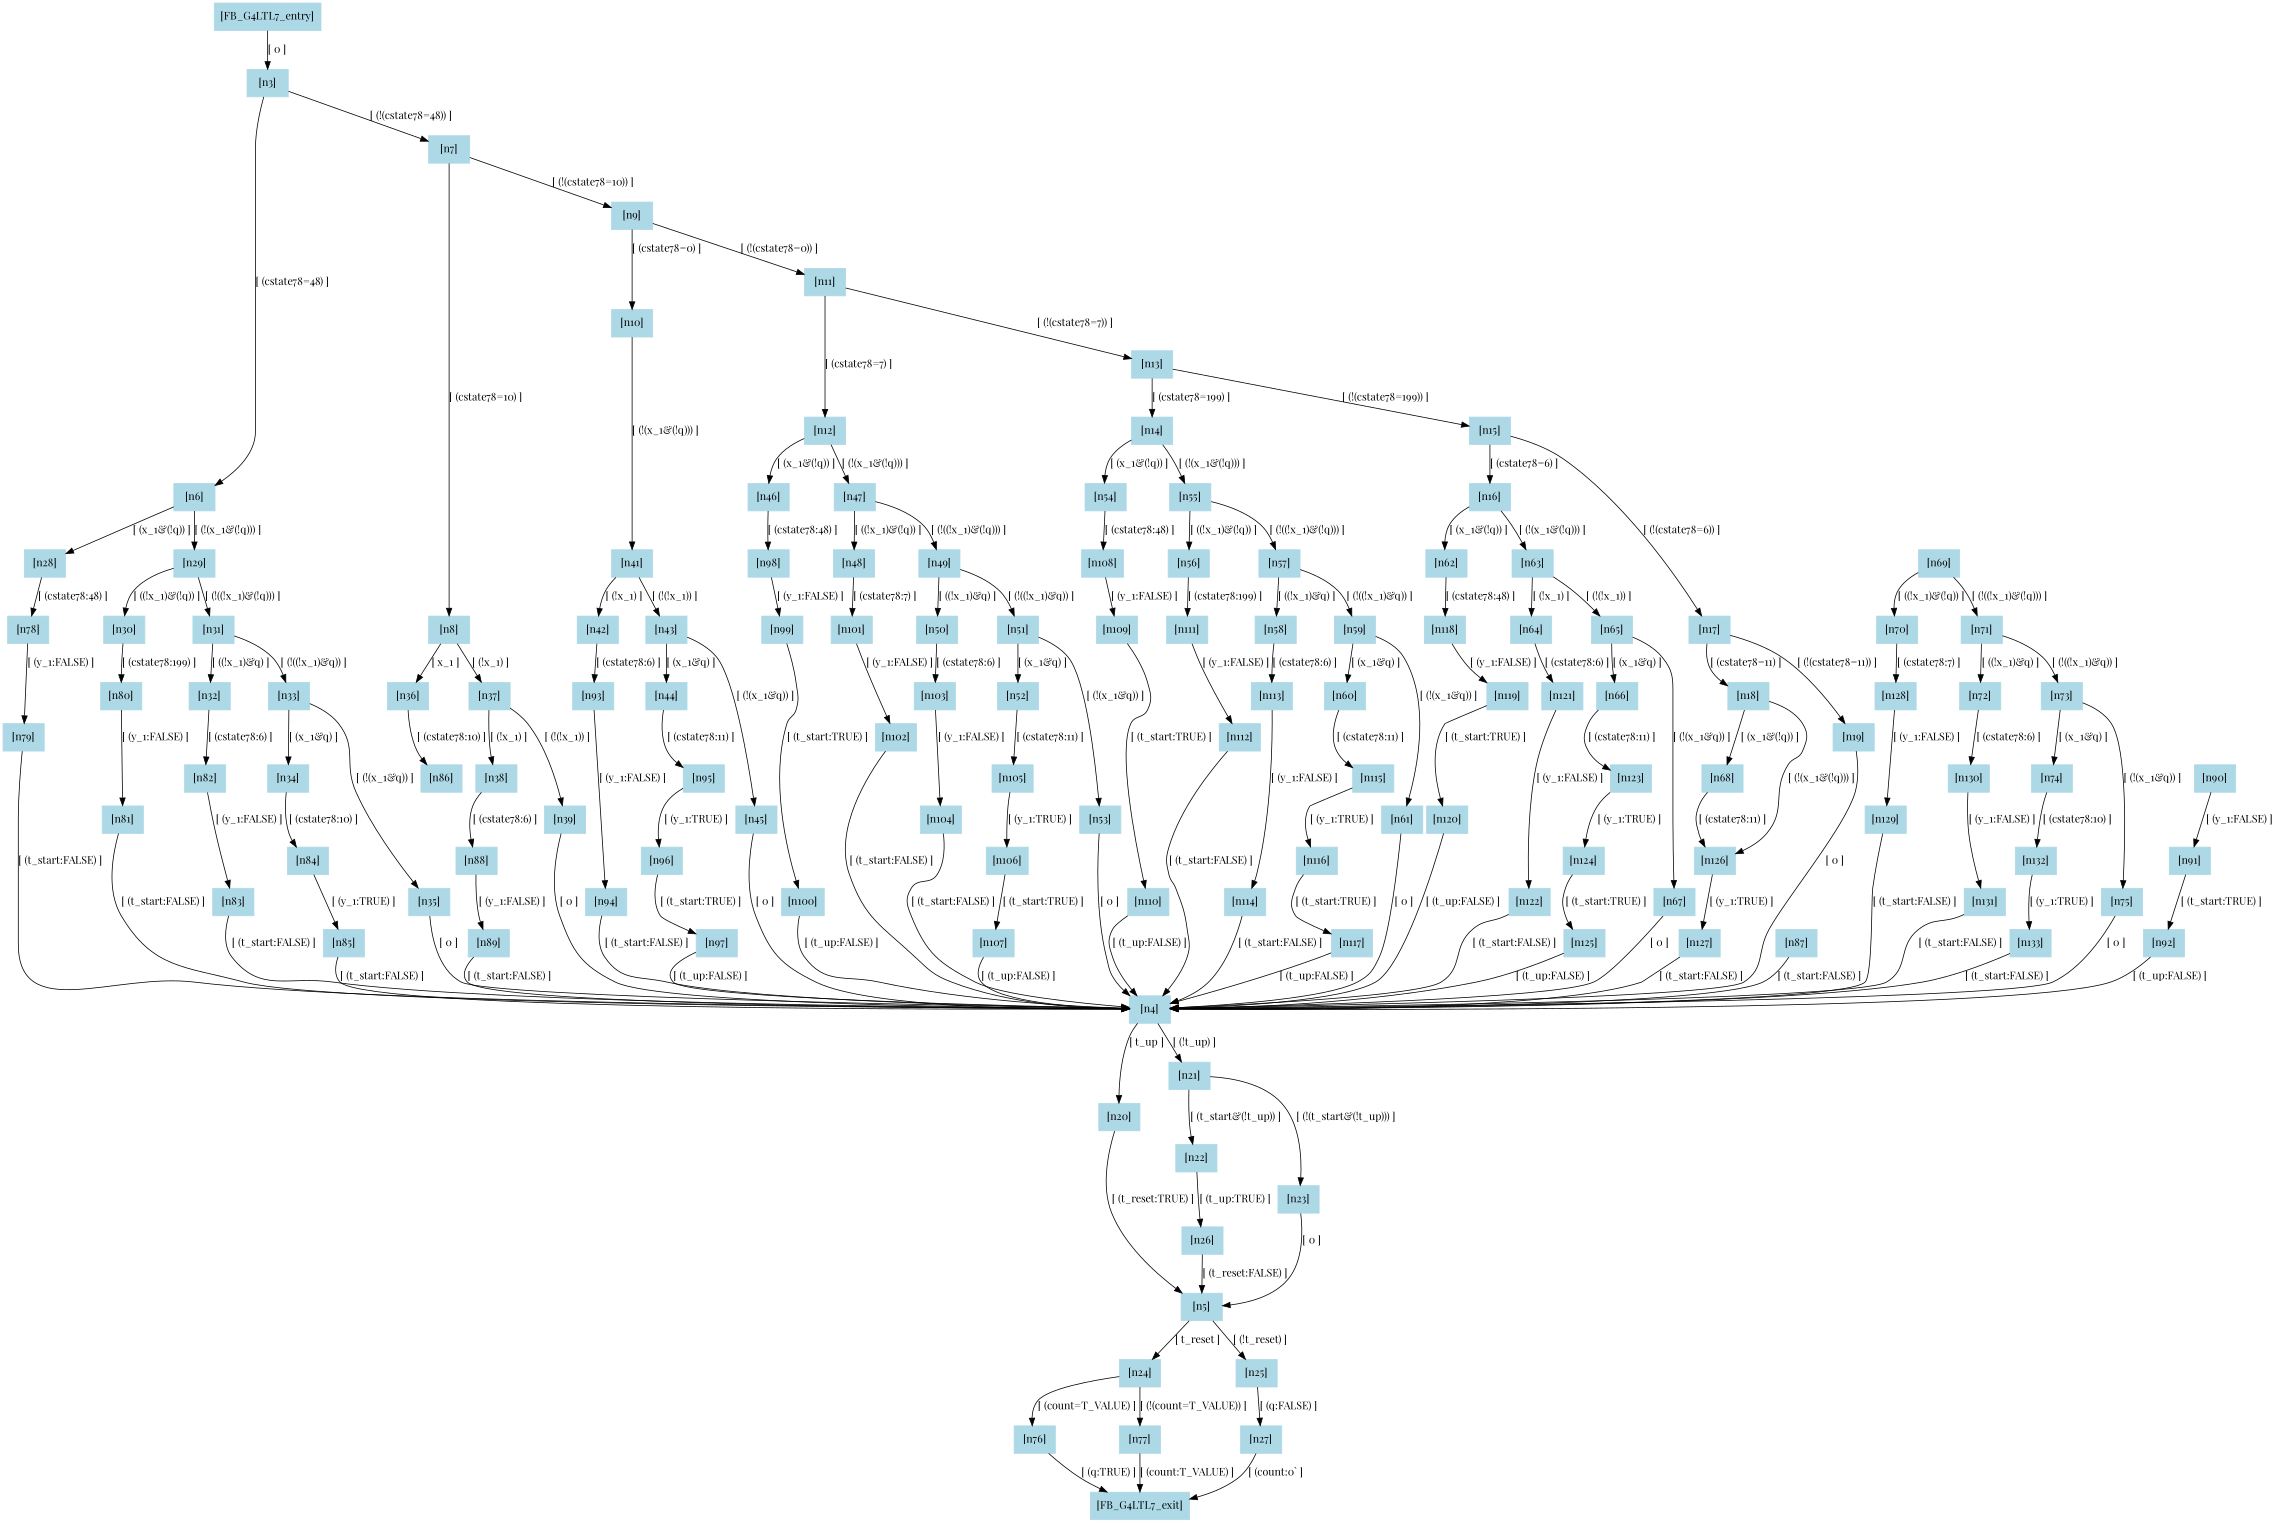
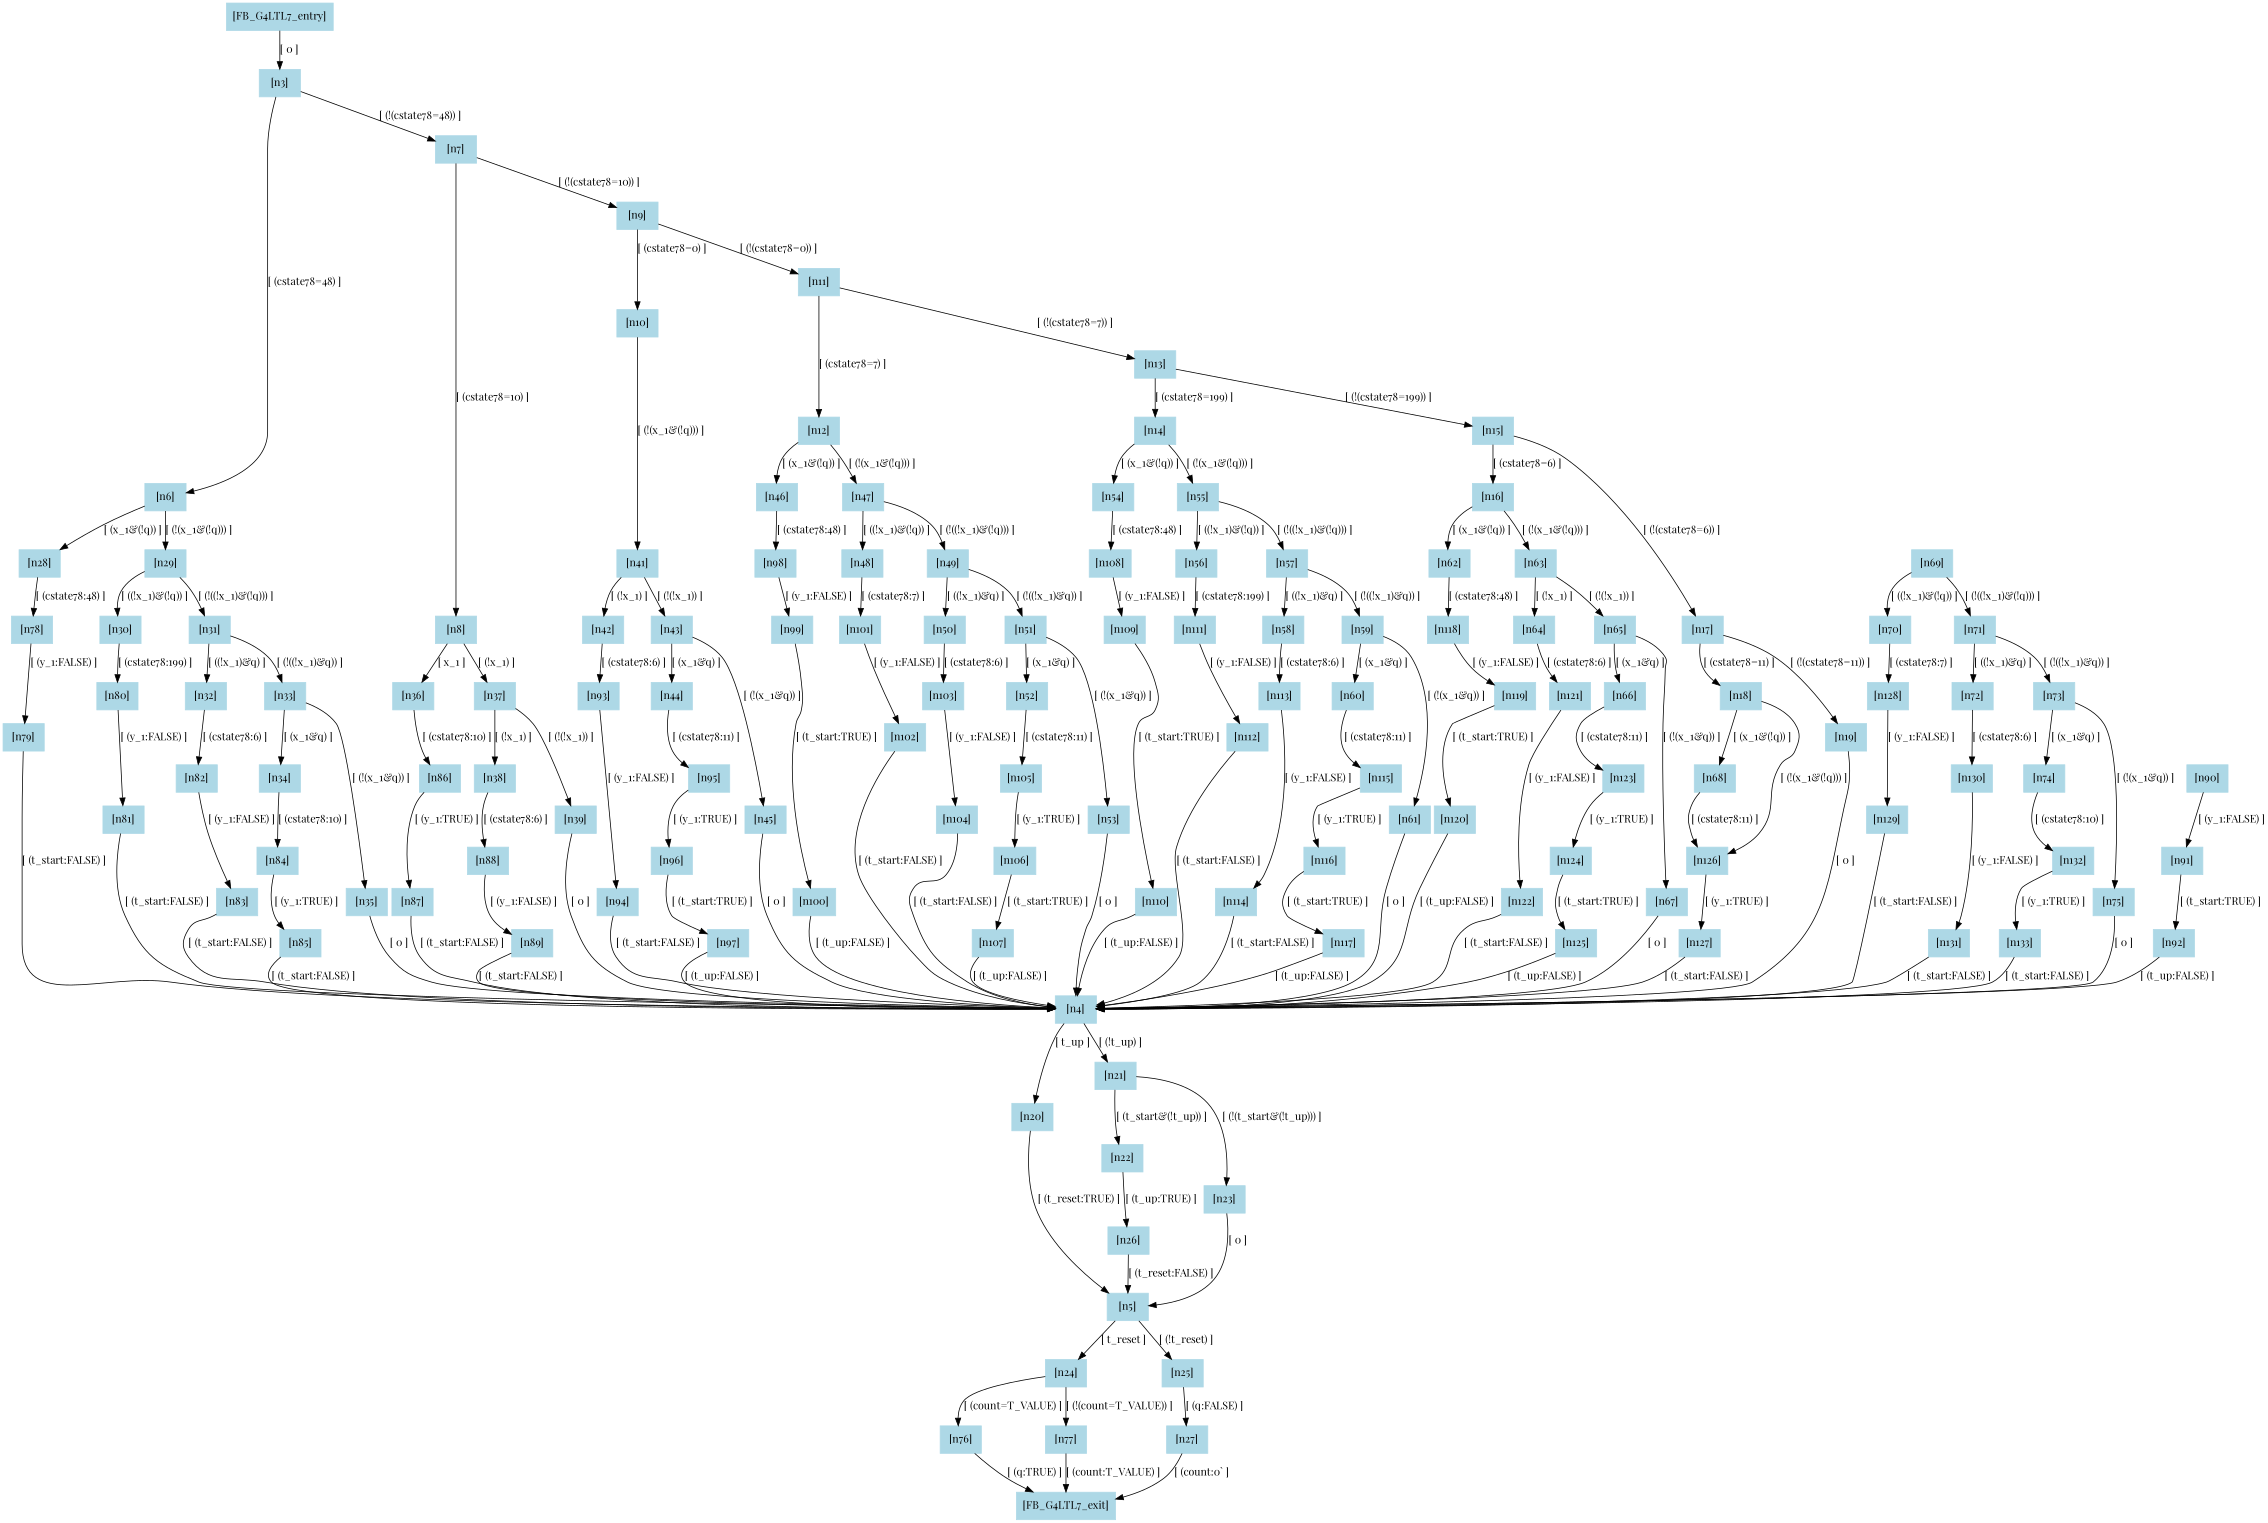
none -> (408, 834)
